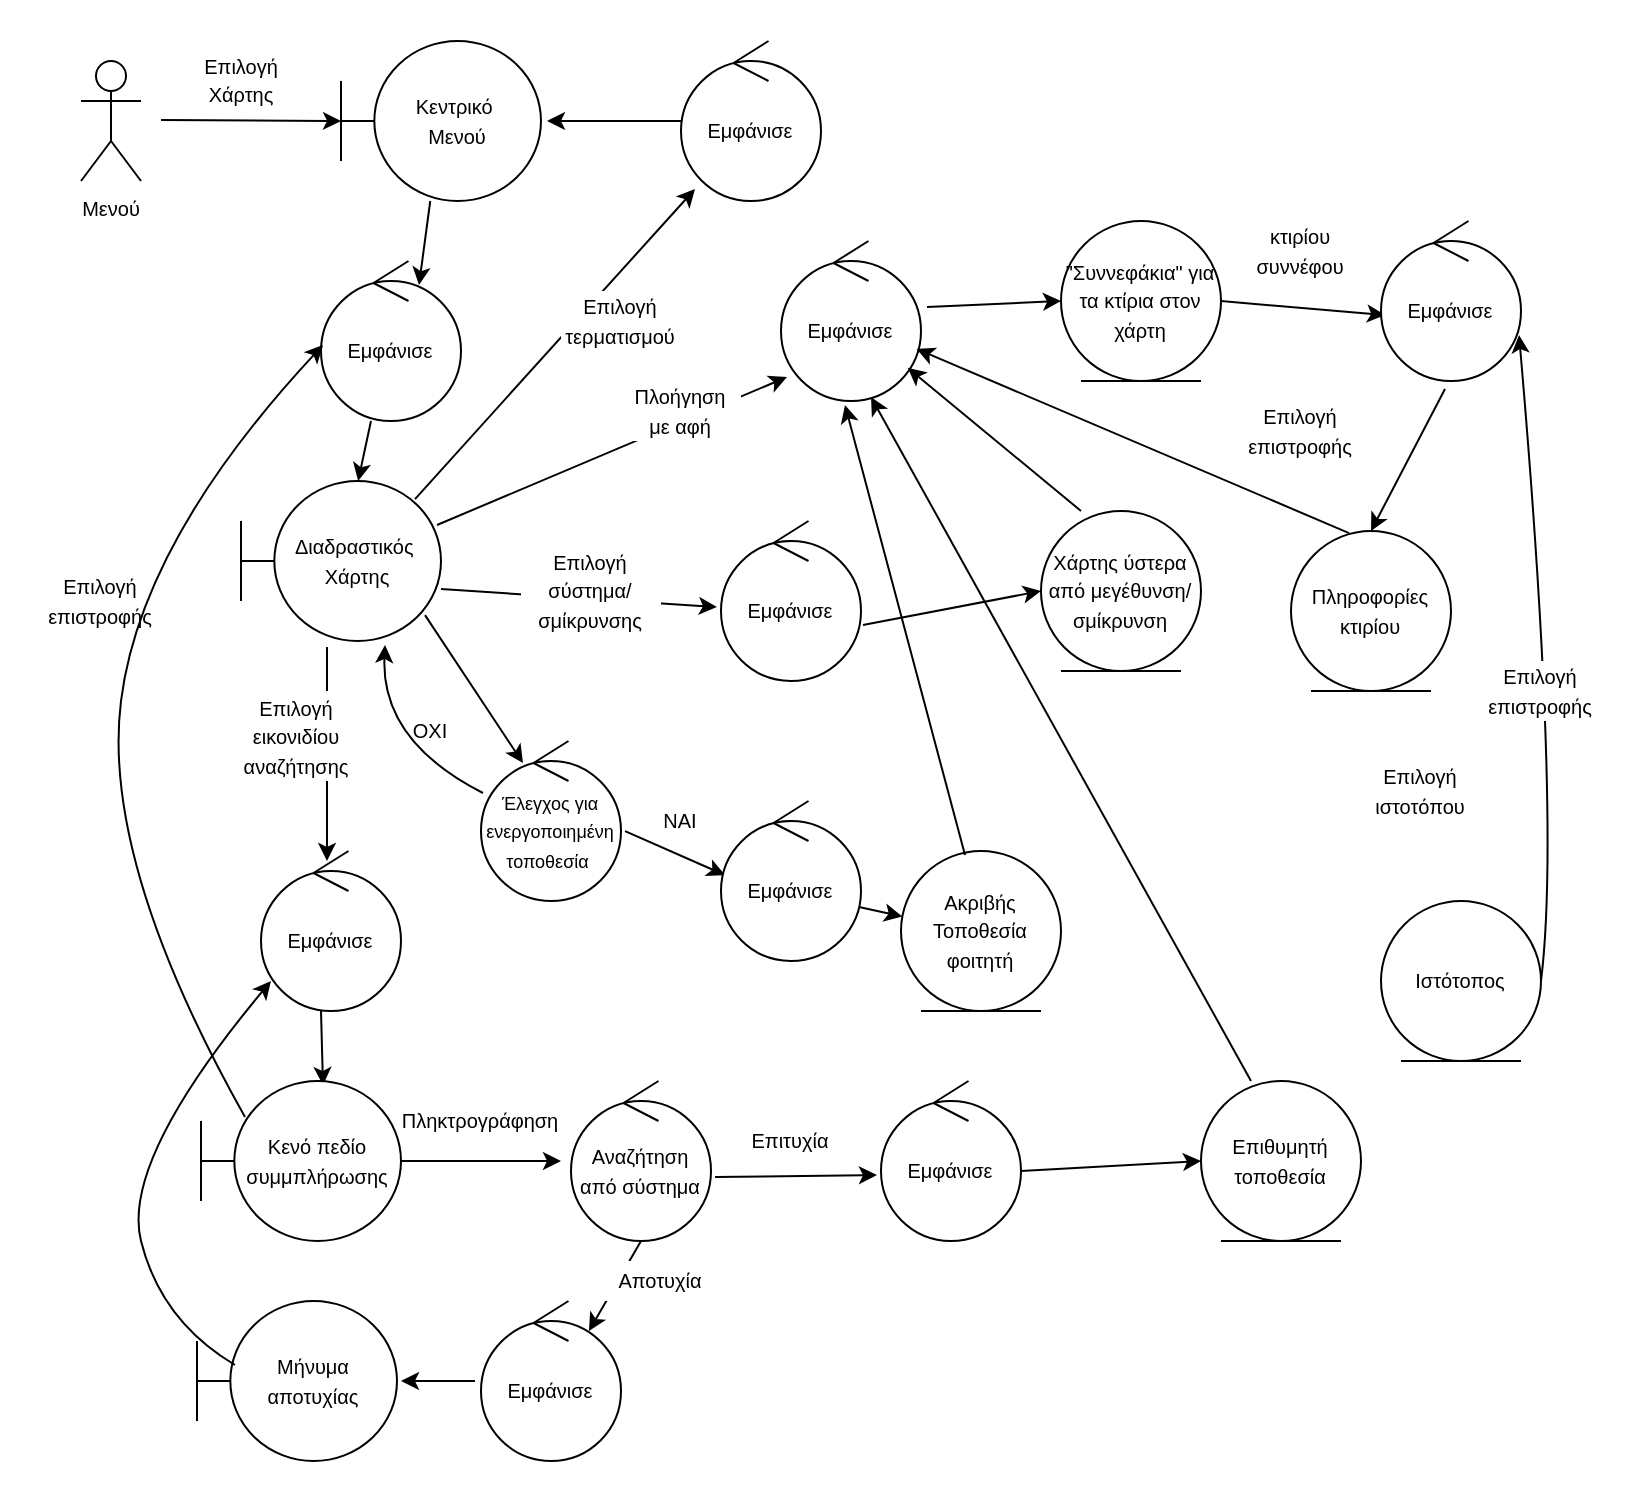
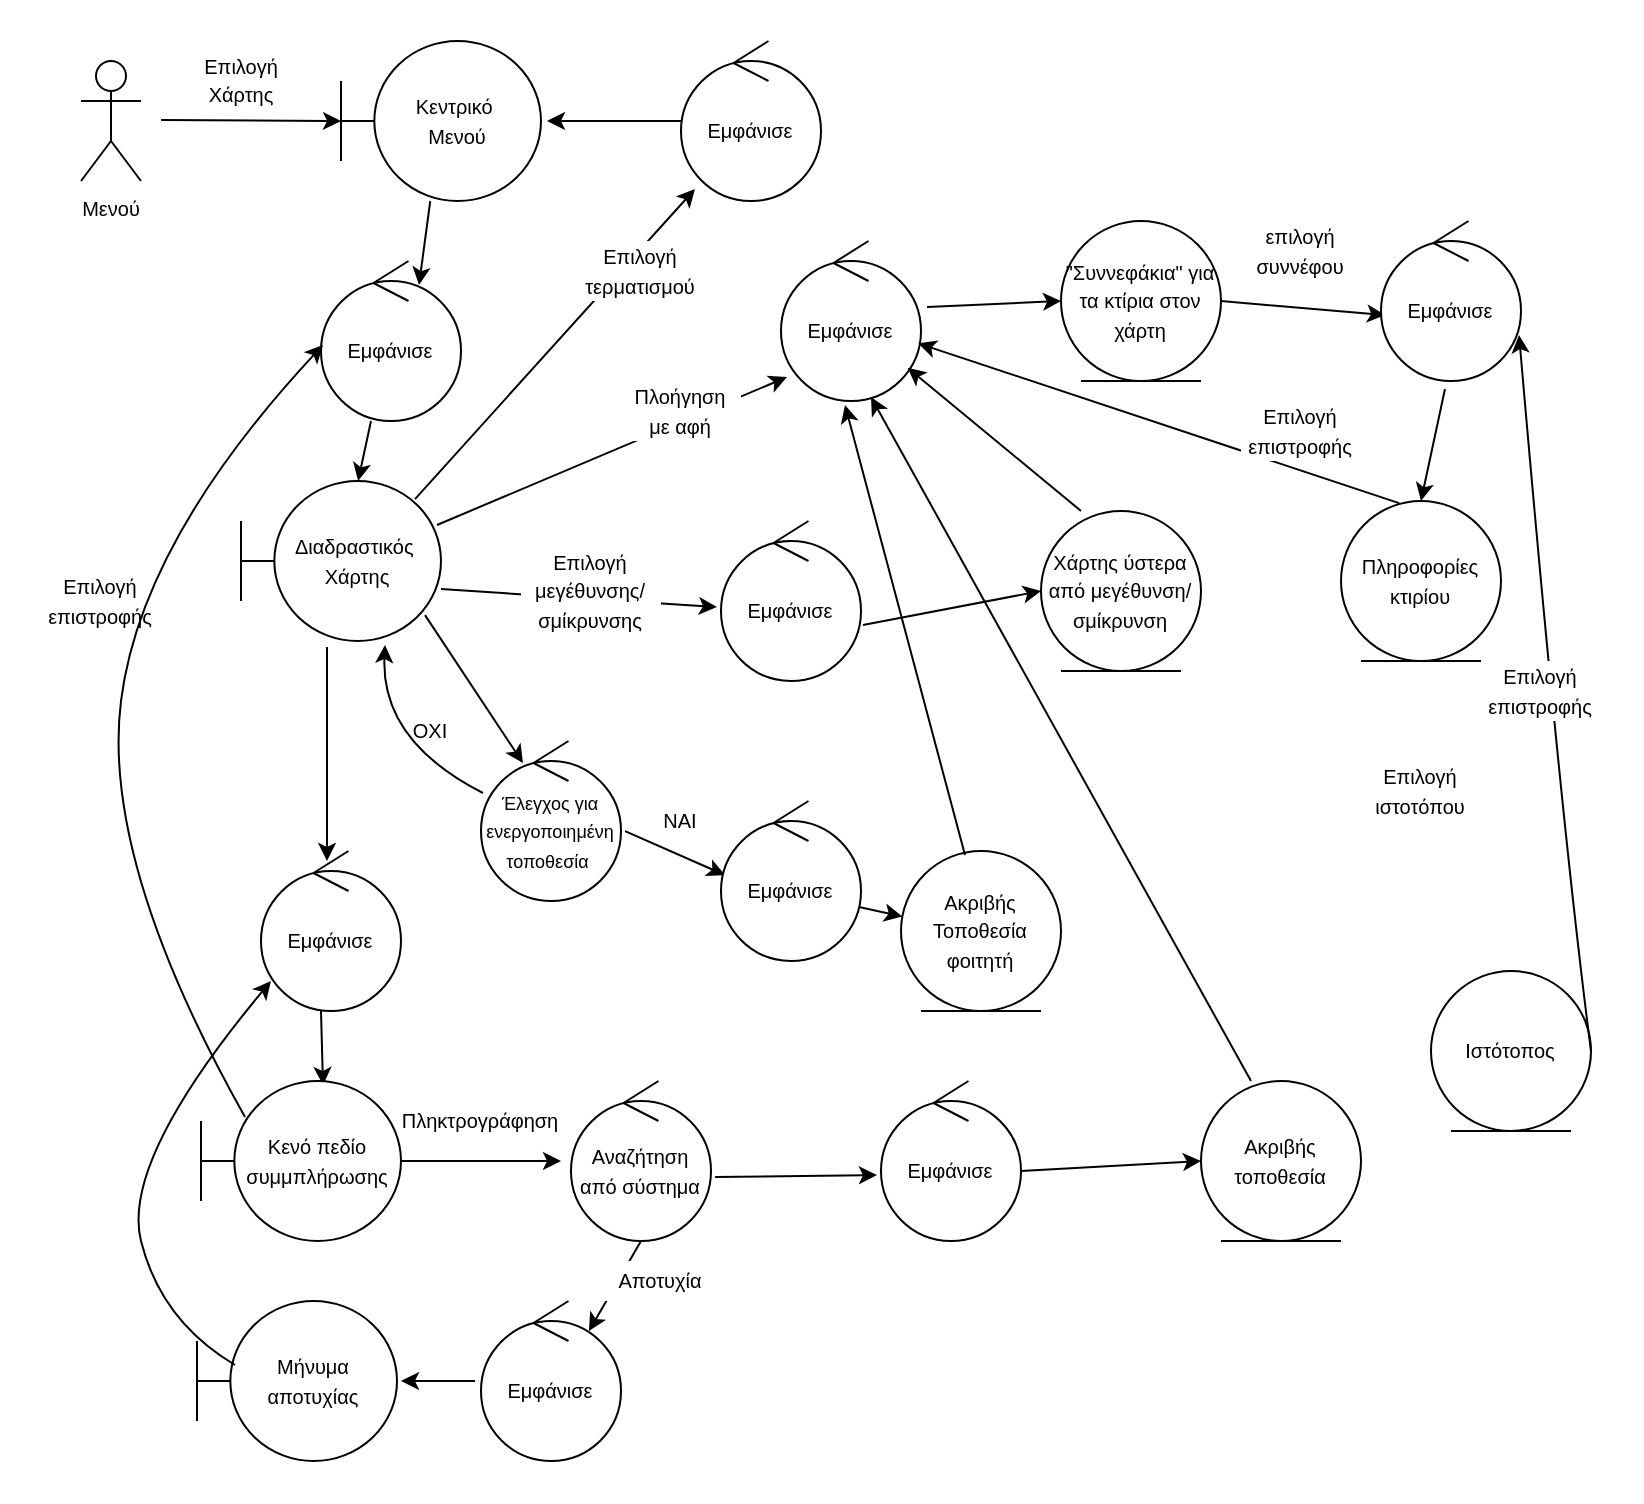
(1301, 251) -> (1301, 251)
(621, 321) -> (641, 271)
(591, 591) -> (591, 591)
(1371, 611) -> (1421, 581)
(297, 736) -> none
(1461, 981) -> (1511, 1051)
(791, 1141) -> none
(1281, 1161) -> (1281, 1161)
